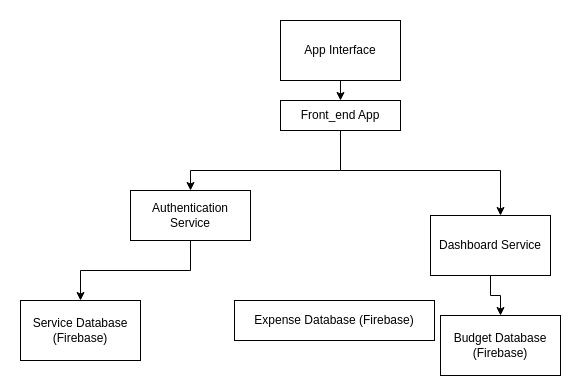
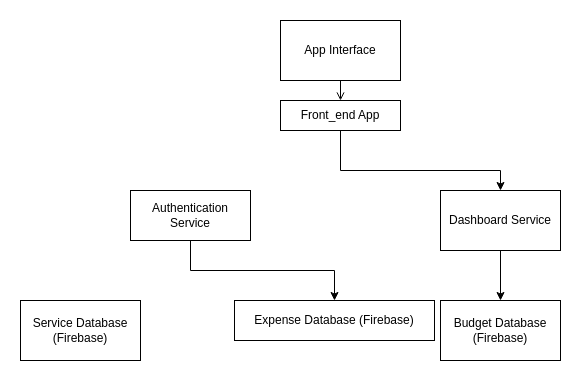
(341, 92) -> (341, 94)
(259, 171) -> none
(491, 246) -> (501, 221)
(124, 271) -> none
none -> (275, 271)
(501, 346) -> (501, 331)
